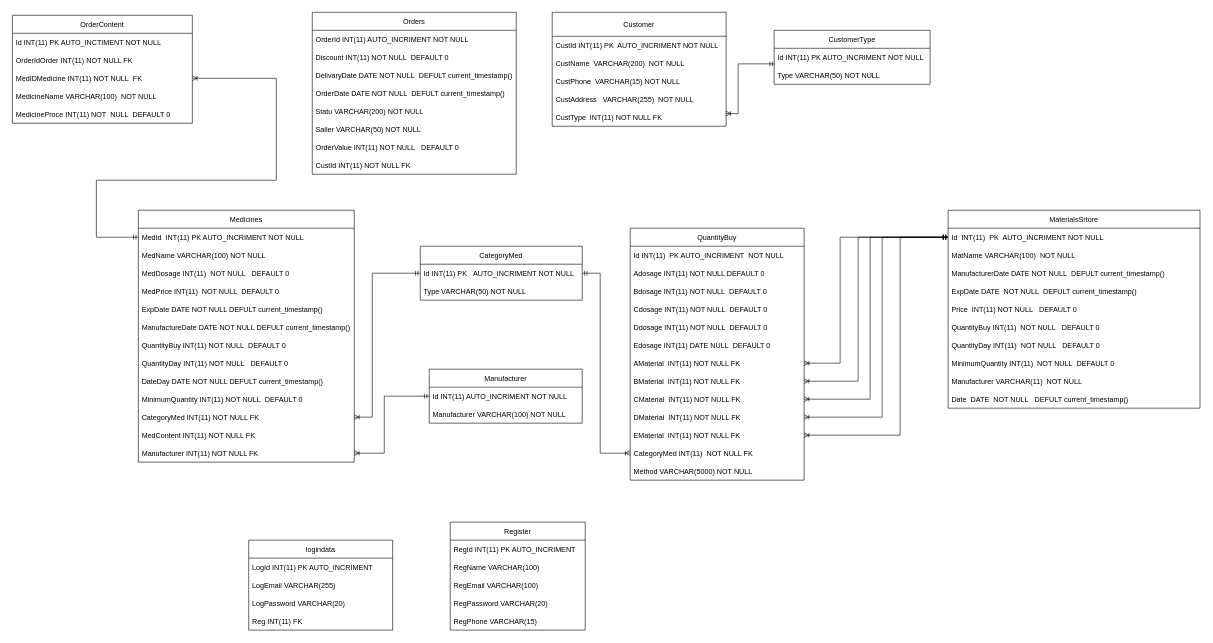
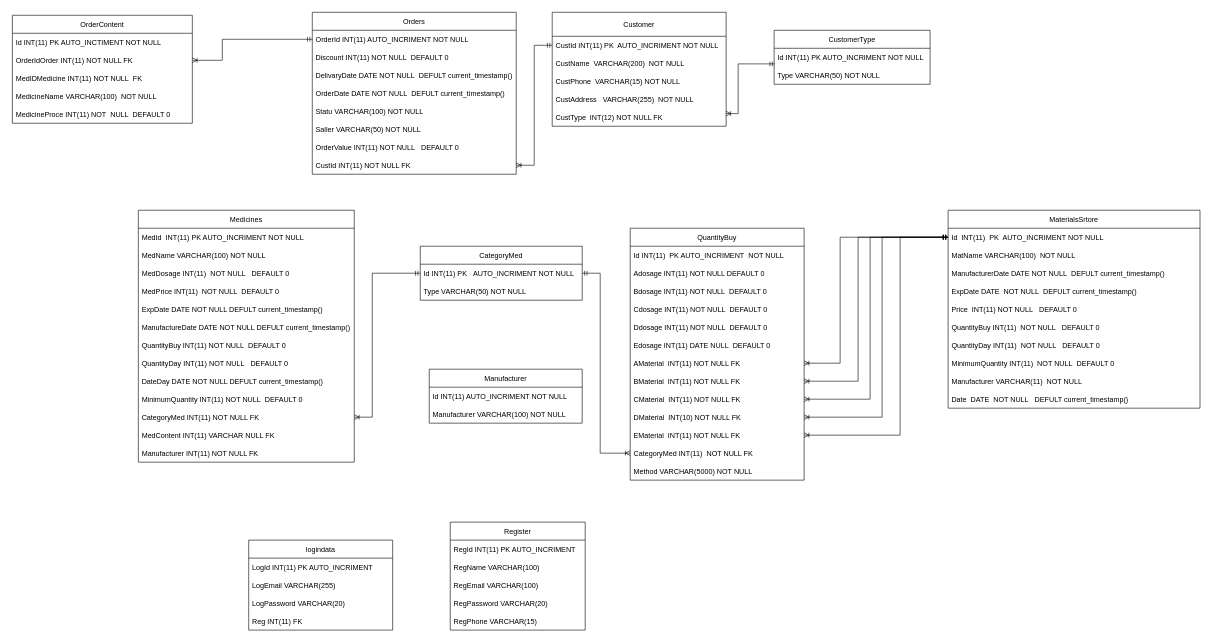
none -> (242, 39)
none -> (541, 45)
(367, 112) -> (367, 112)
(610, 118) -> (610, 118)
(248, 180) -> none
(688, 418) -> (688, 418)
(384, 424) -> none
(198, 436) -> (206, 436)
